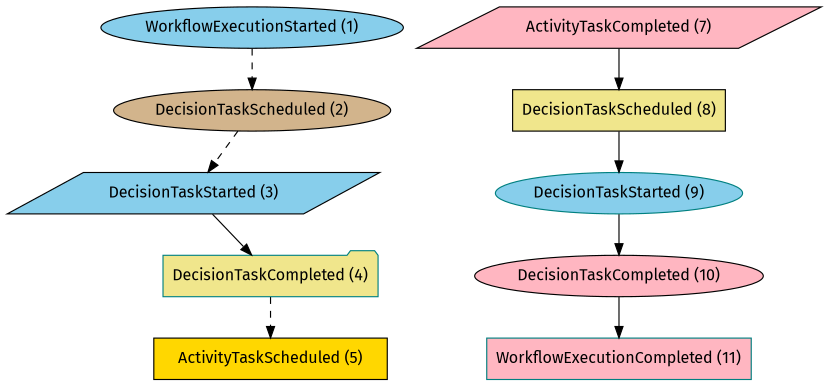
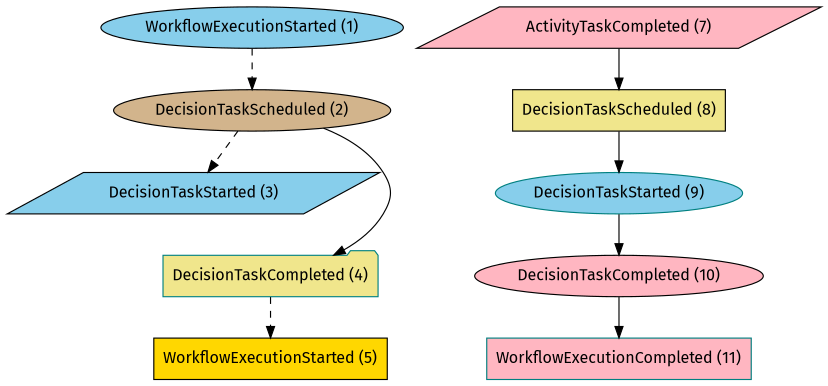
(228, 230) -> (388, 183)
(271, 359) -> (271, 359)
